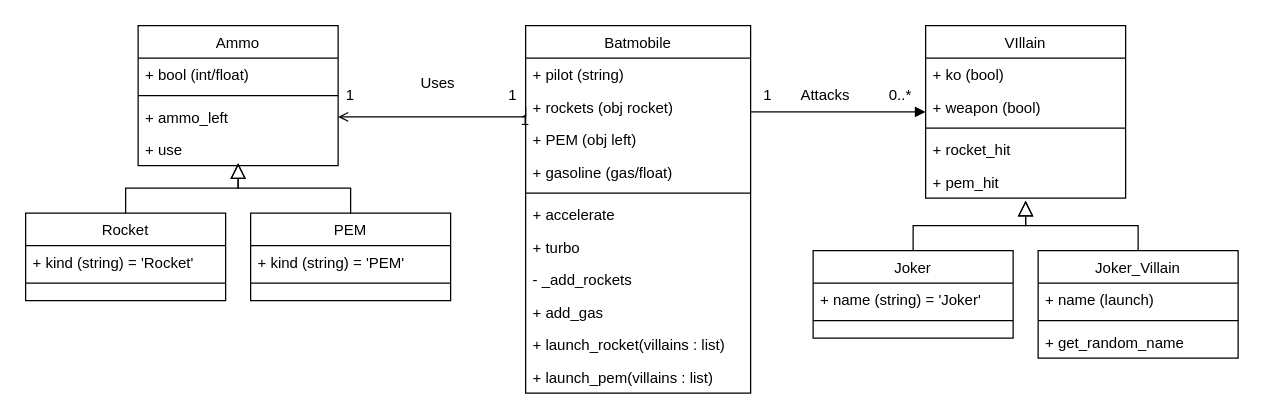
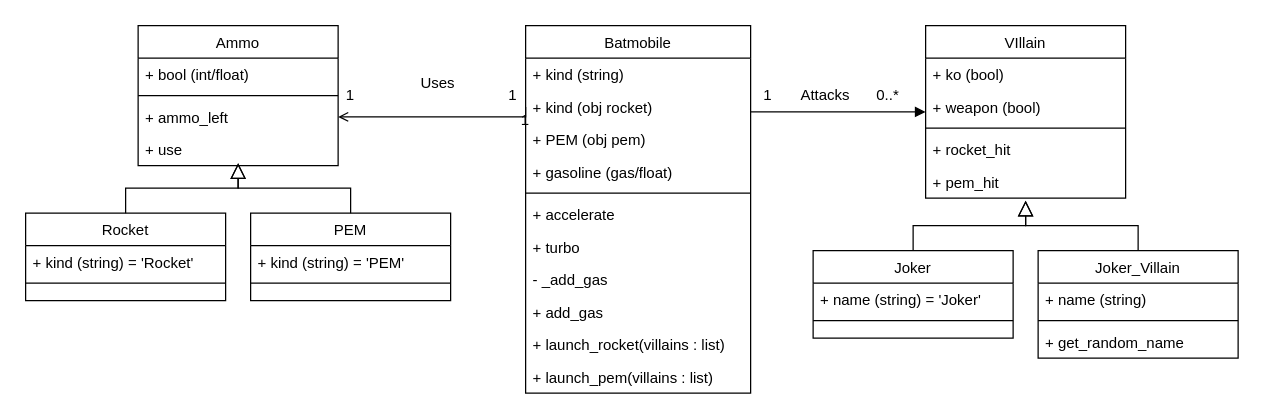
(590, 75) -> (588, 75)
(901, 96) -> (888, 96)
(619, 108) -> (605, 108)
(592, 140) -> (590, 140)
(589, 280) -> (573, 280)
(1102, 300) -> (1102, 300)
